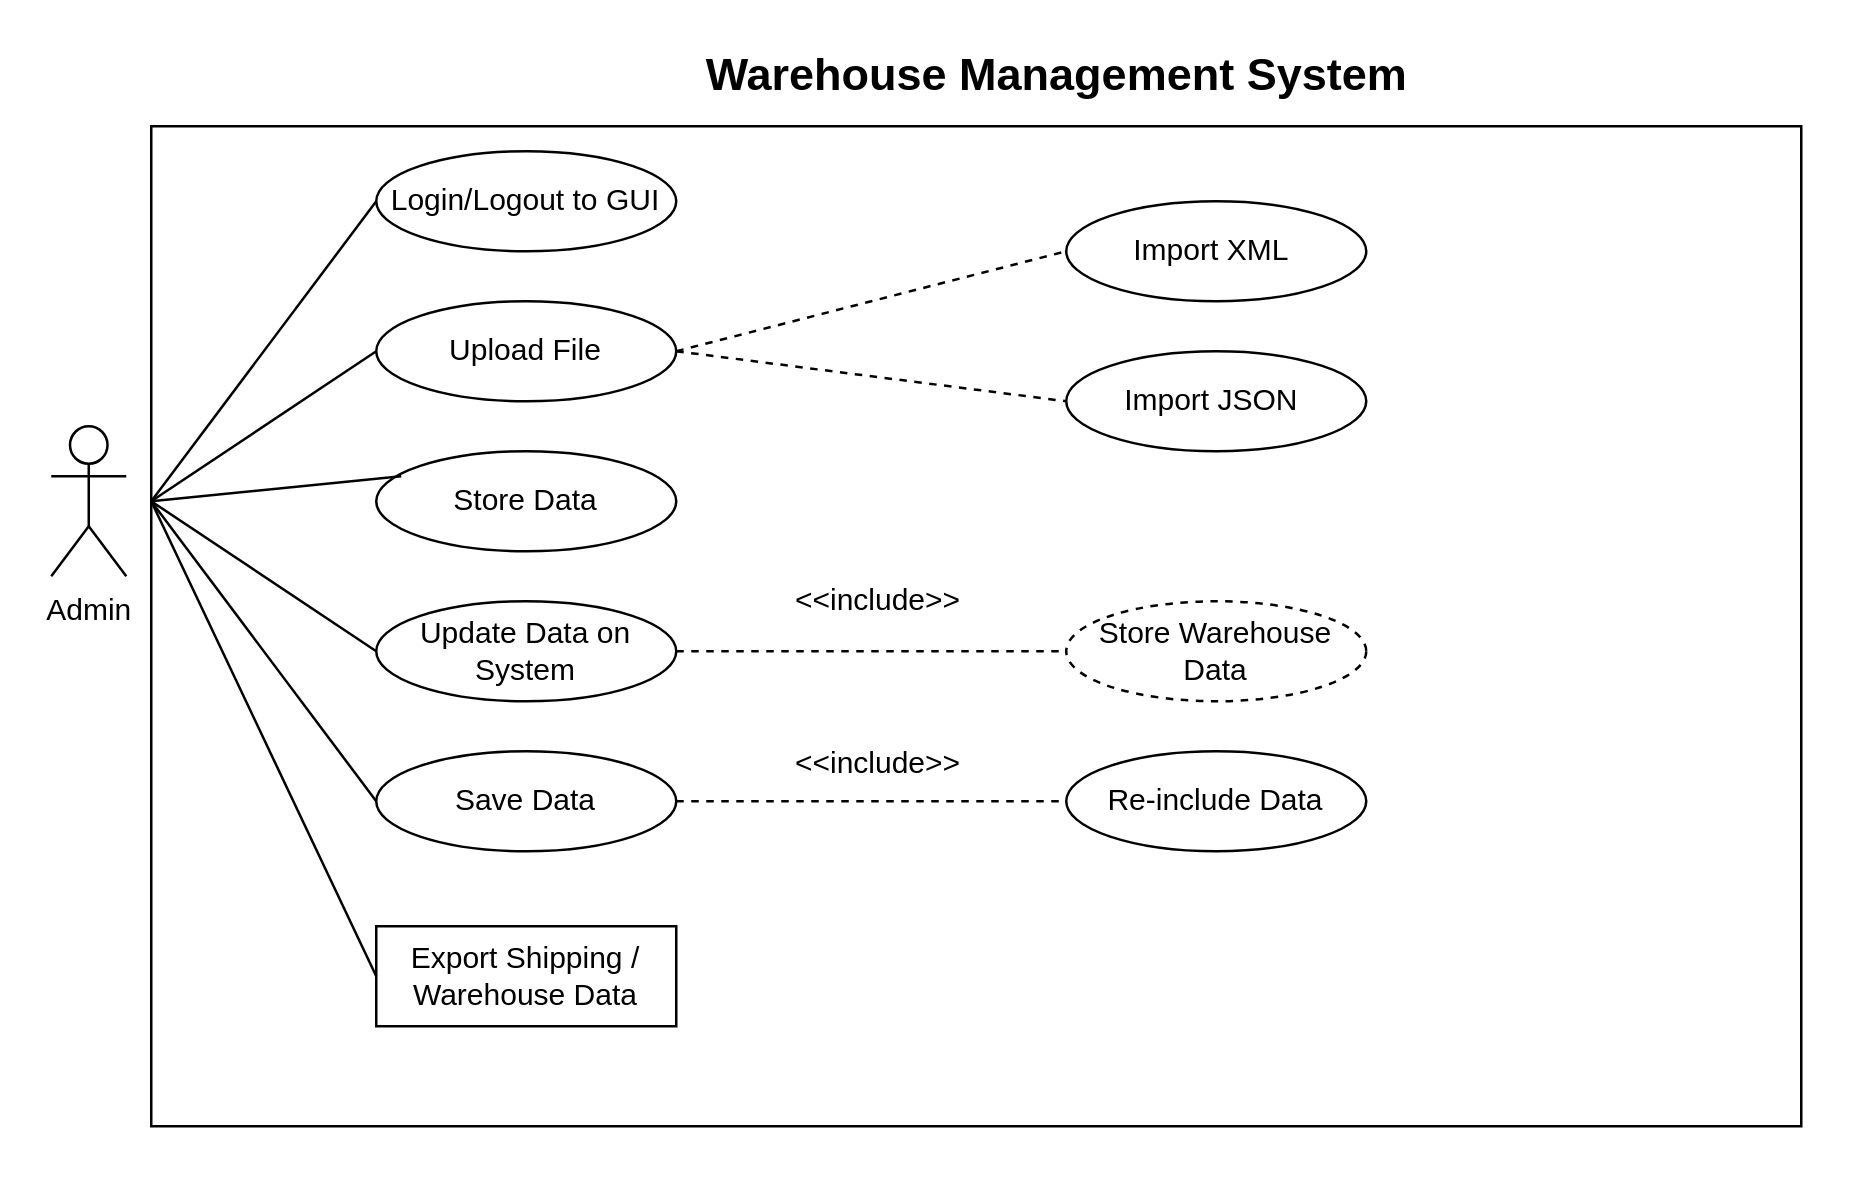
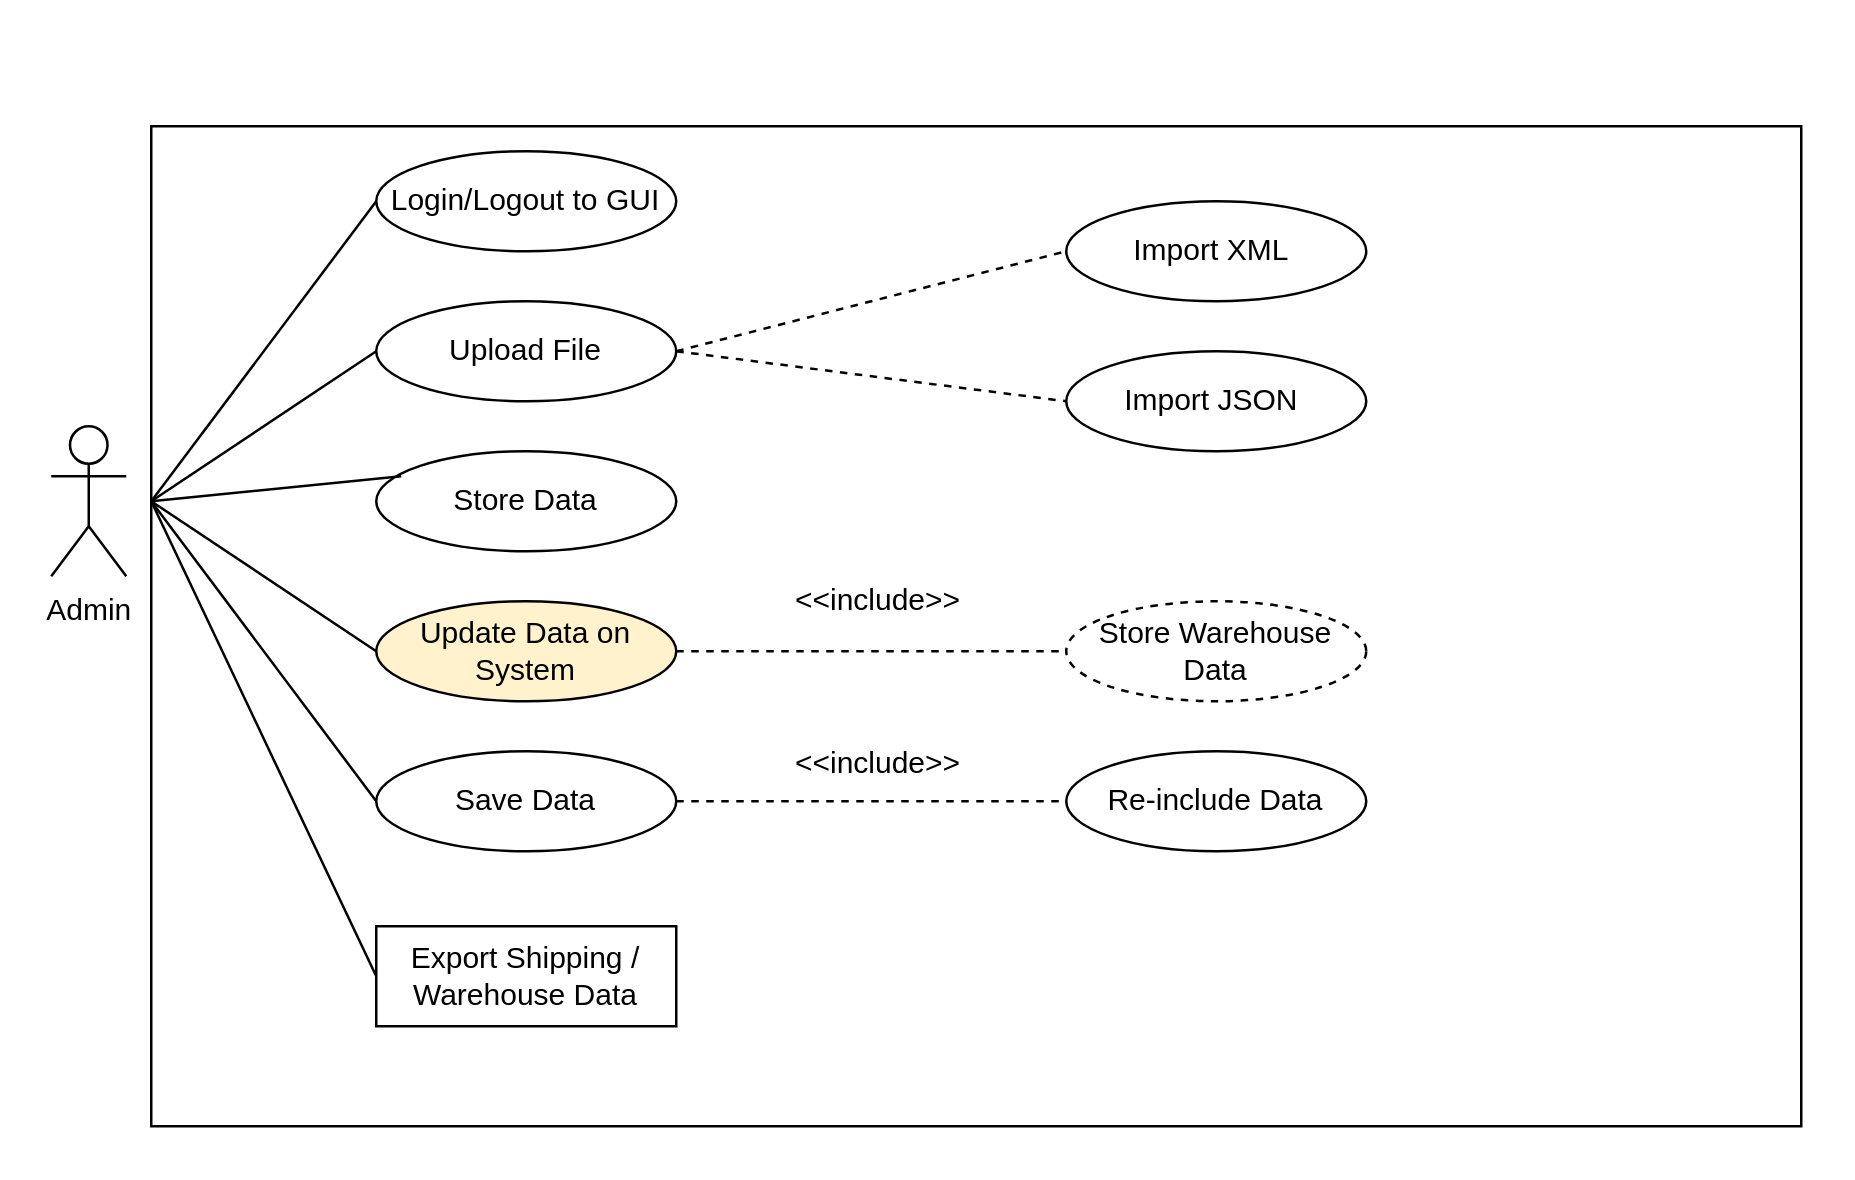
(1064, 76) -> none
(526, 651) -> (526, 651)
